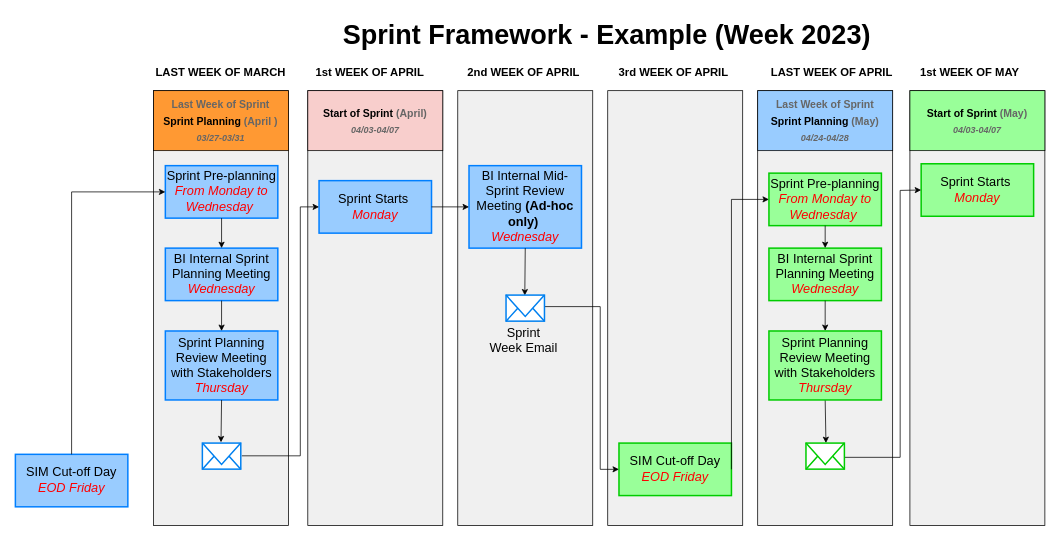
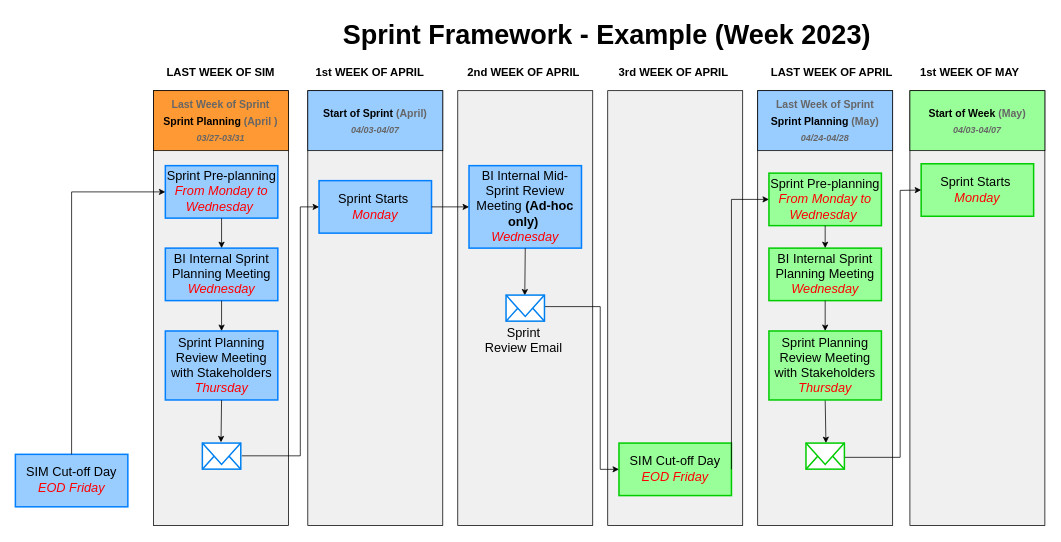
(221, 72) -> (221, 72)
(375, 120) -> (375, 120)
(978, 120) -> (978, 120)
(524, 337) -> (524, 337)
